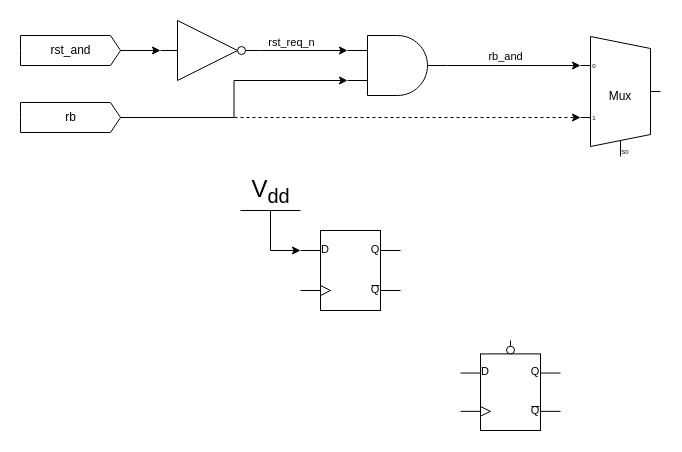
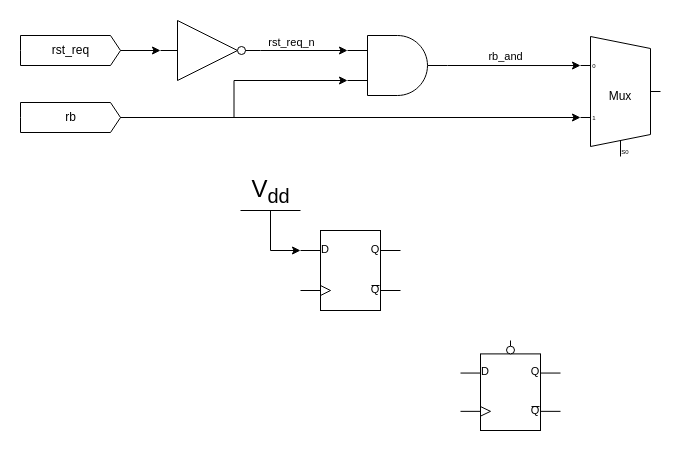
(71, 51) -> (71, 51)
(403, 118) -> (403, 118)
